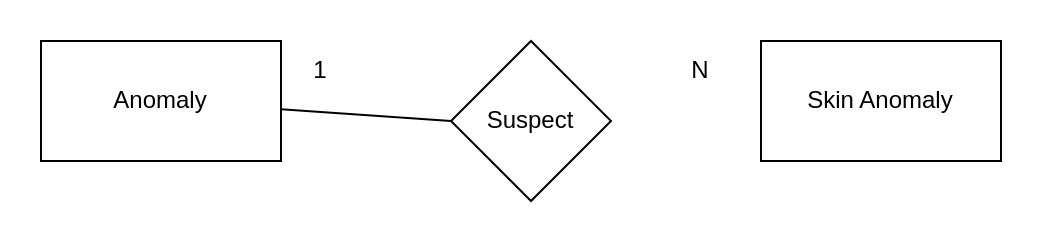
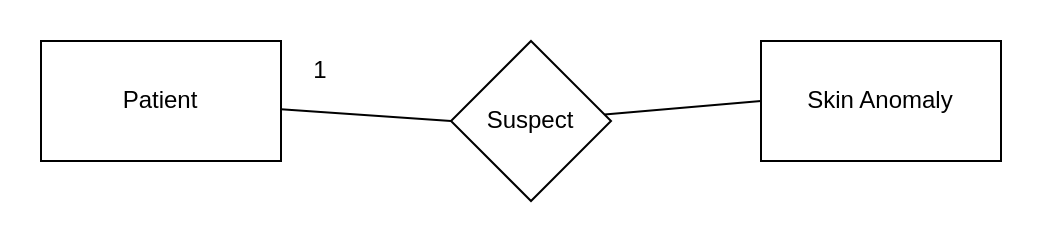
(701, 71) -> none
(161, 101) -> (161, 101)
none -> (683, 108)
